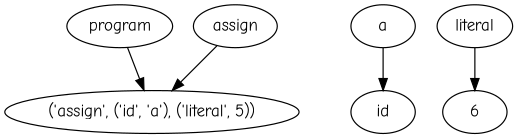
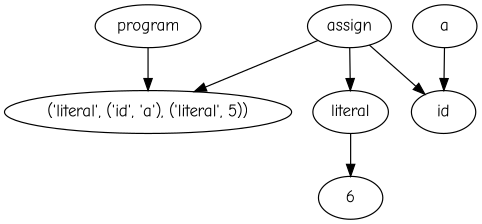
none -> (350, 63)
none -> (393, 66)
(152, 112) -> (148, 112)
